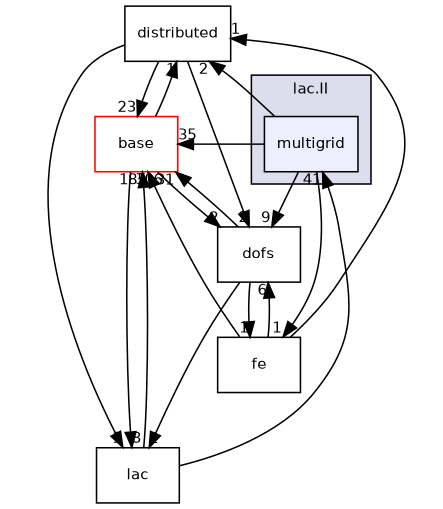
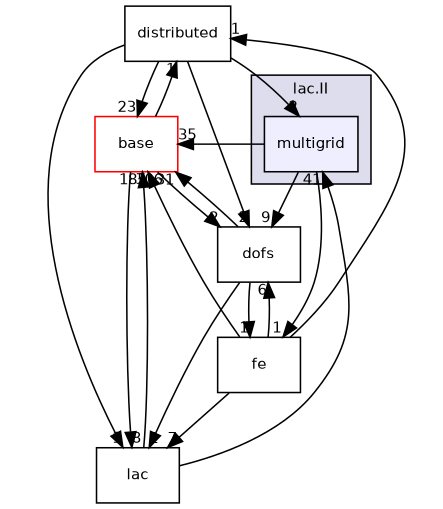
(241, 86) -> (268, 85)
none -> (204, 415)
